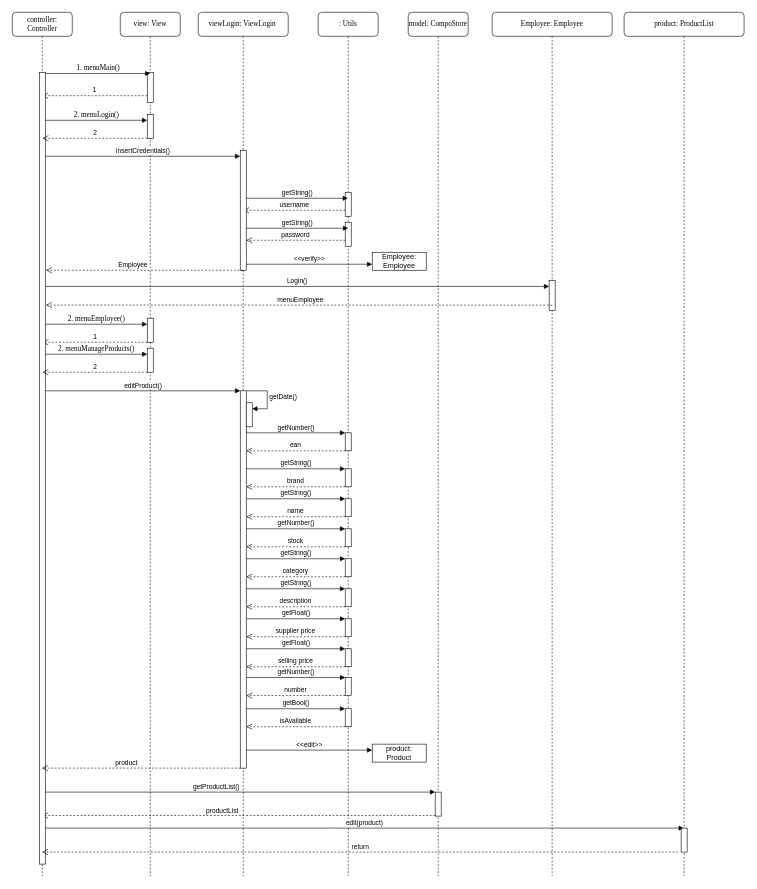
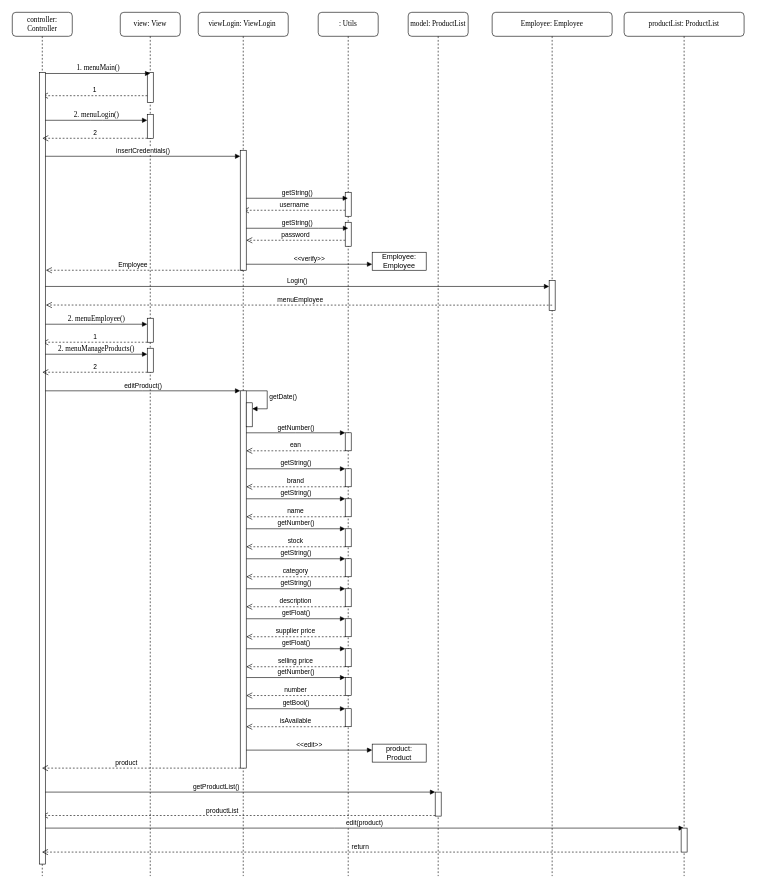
(438, 24) -> (438, 24)
(684, 24) -> (684, 24)
